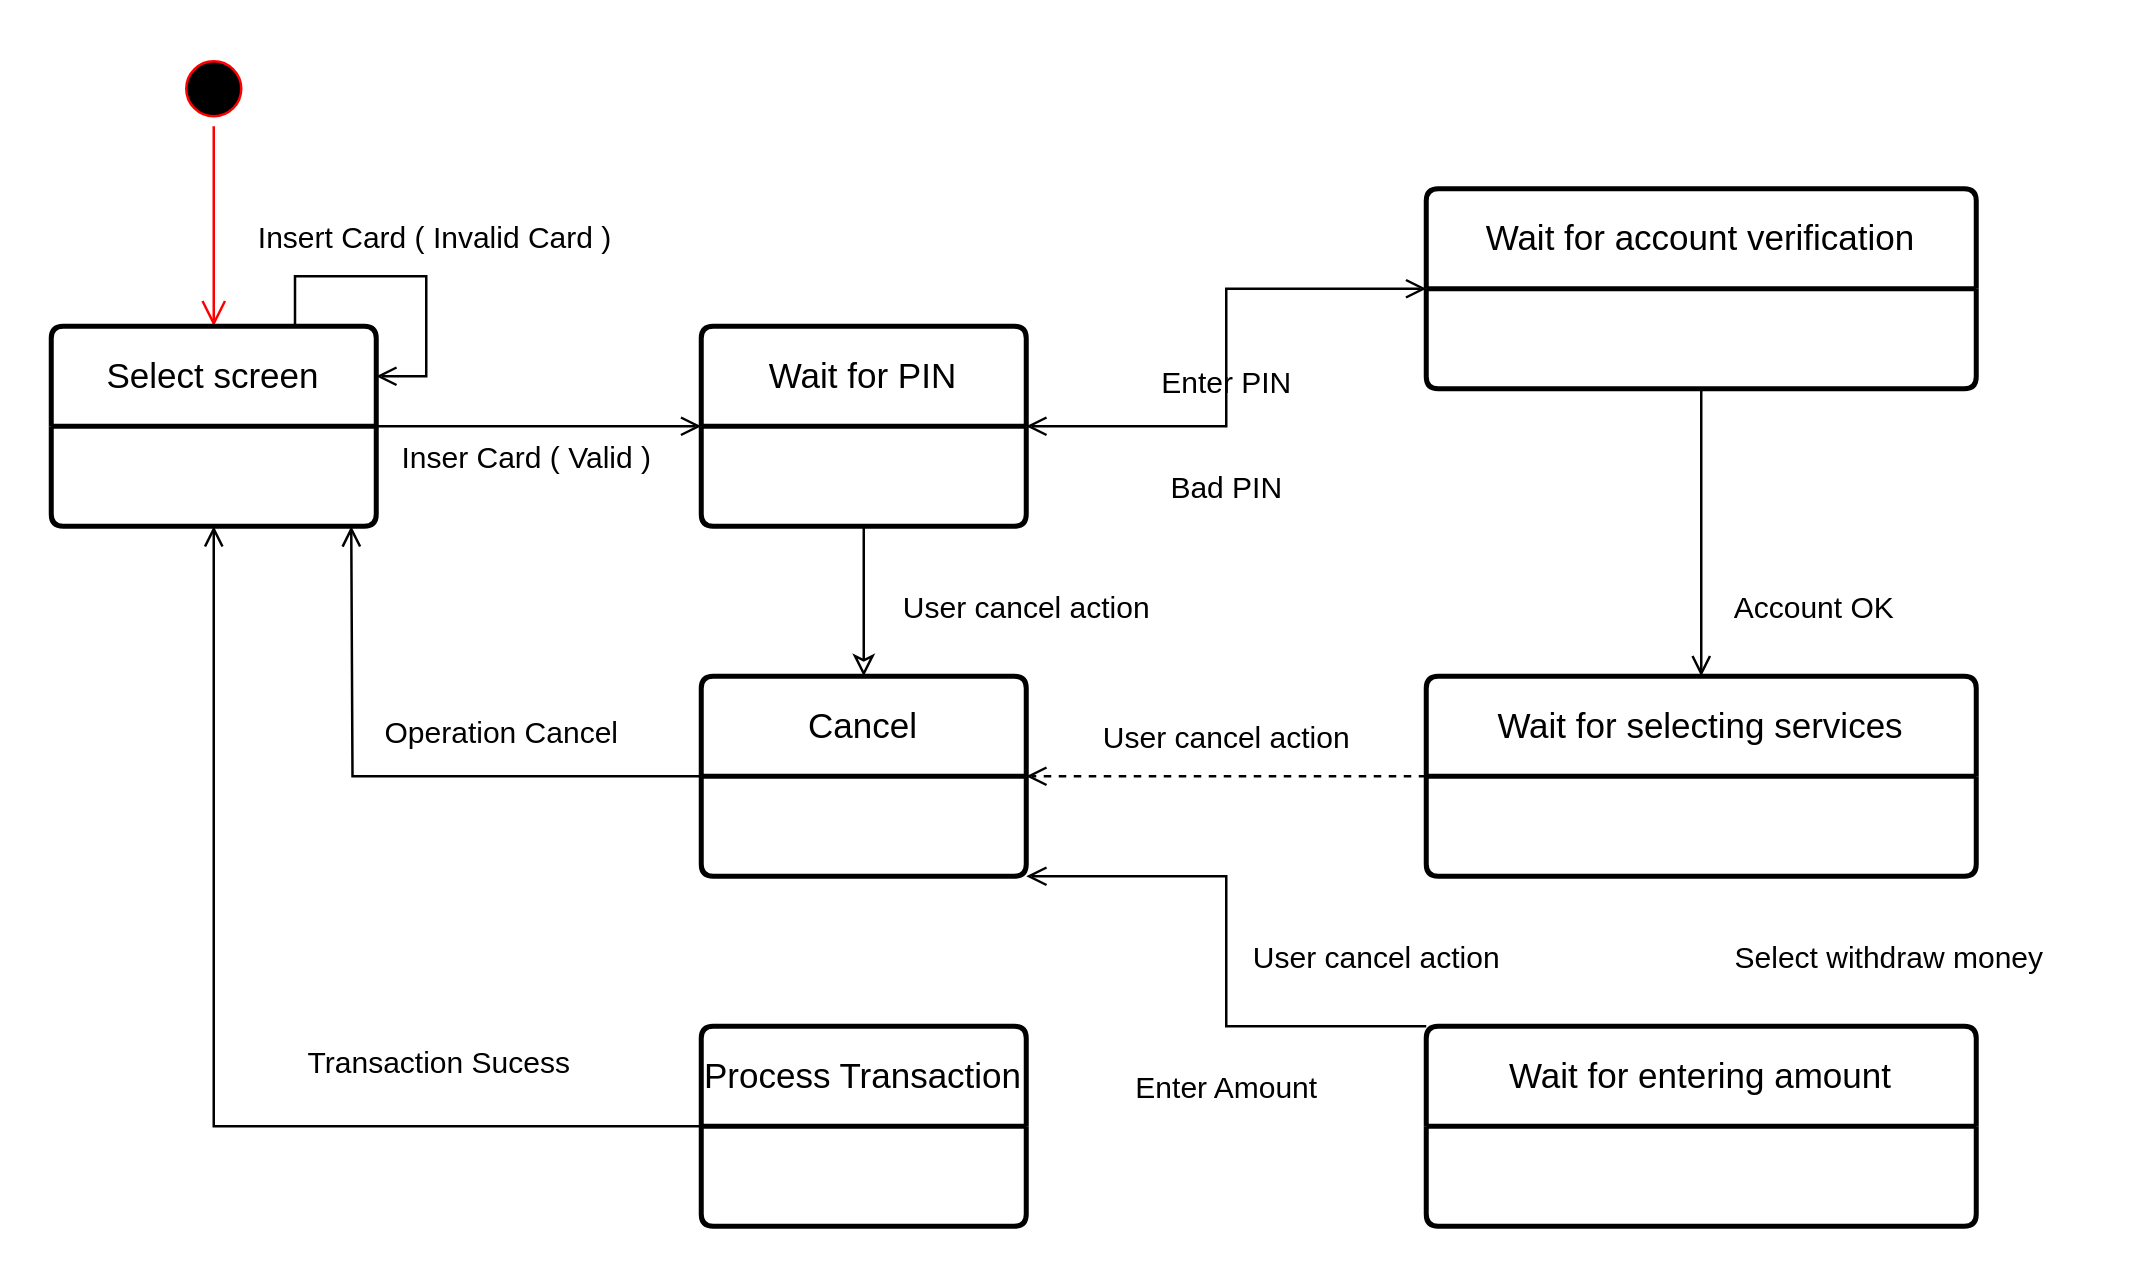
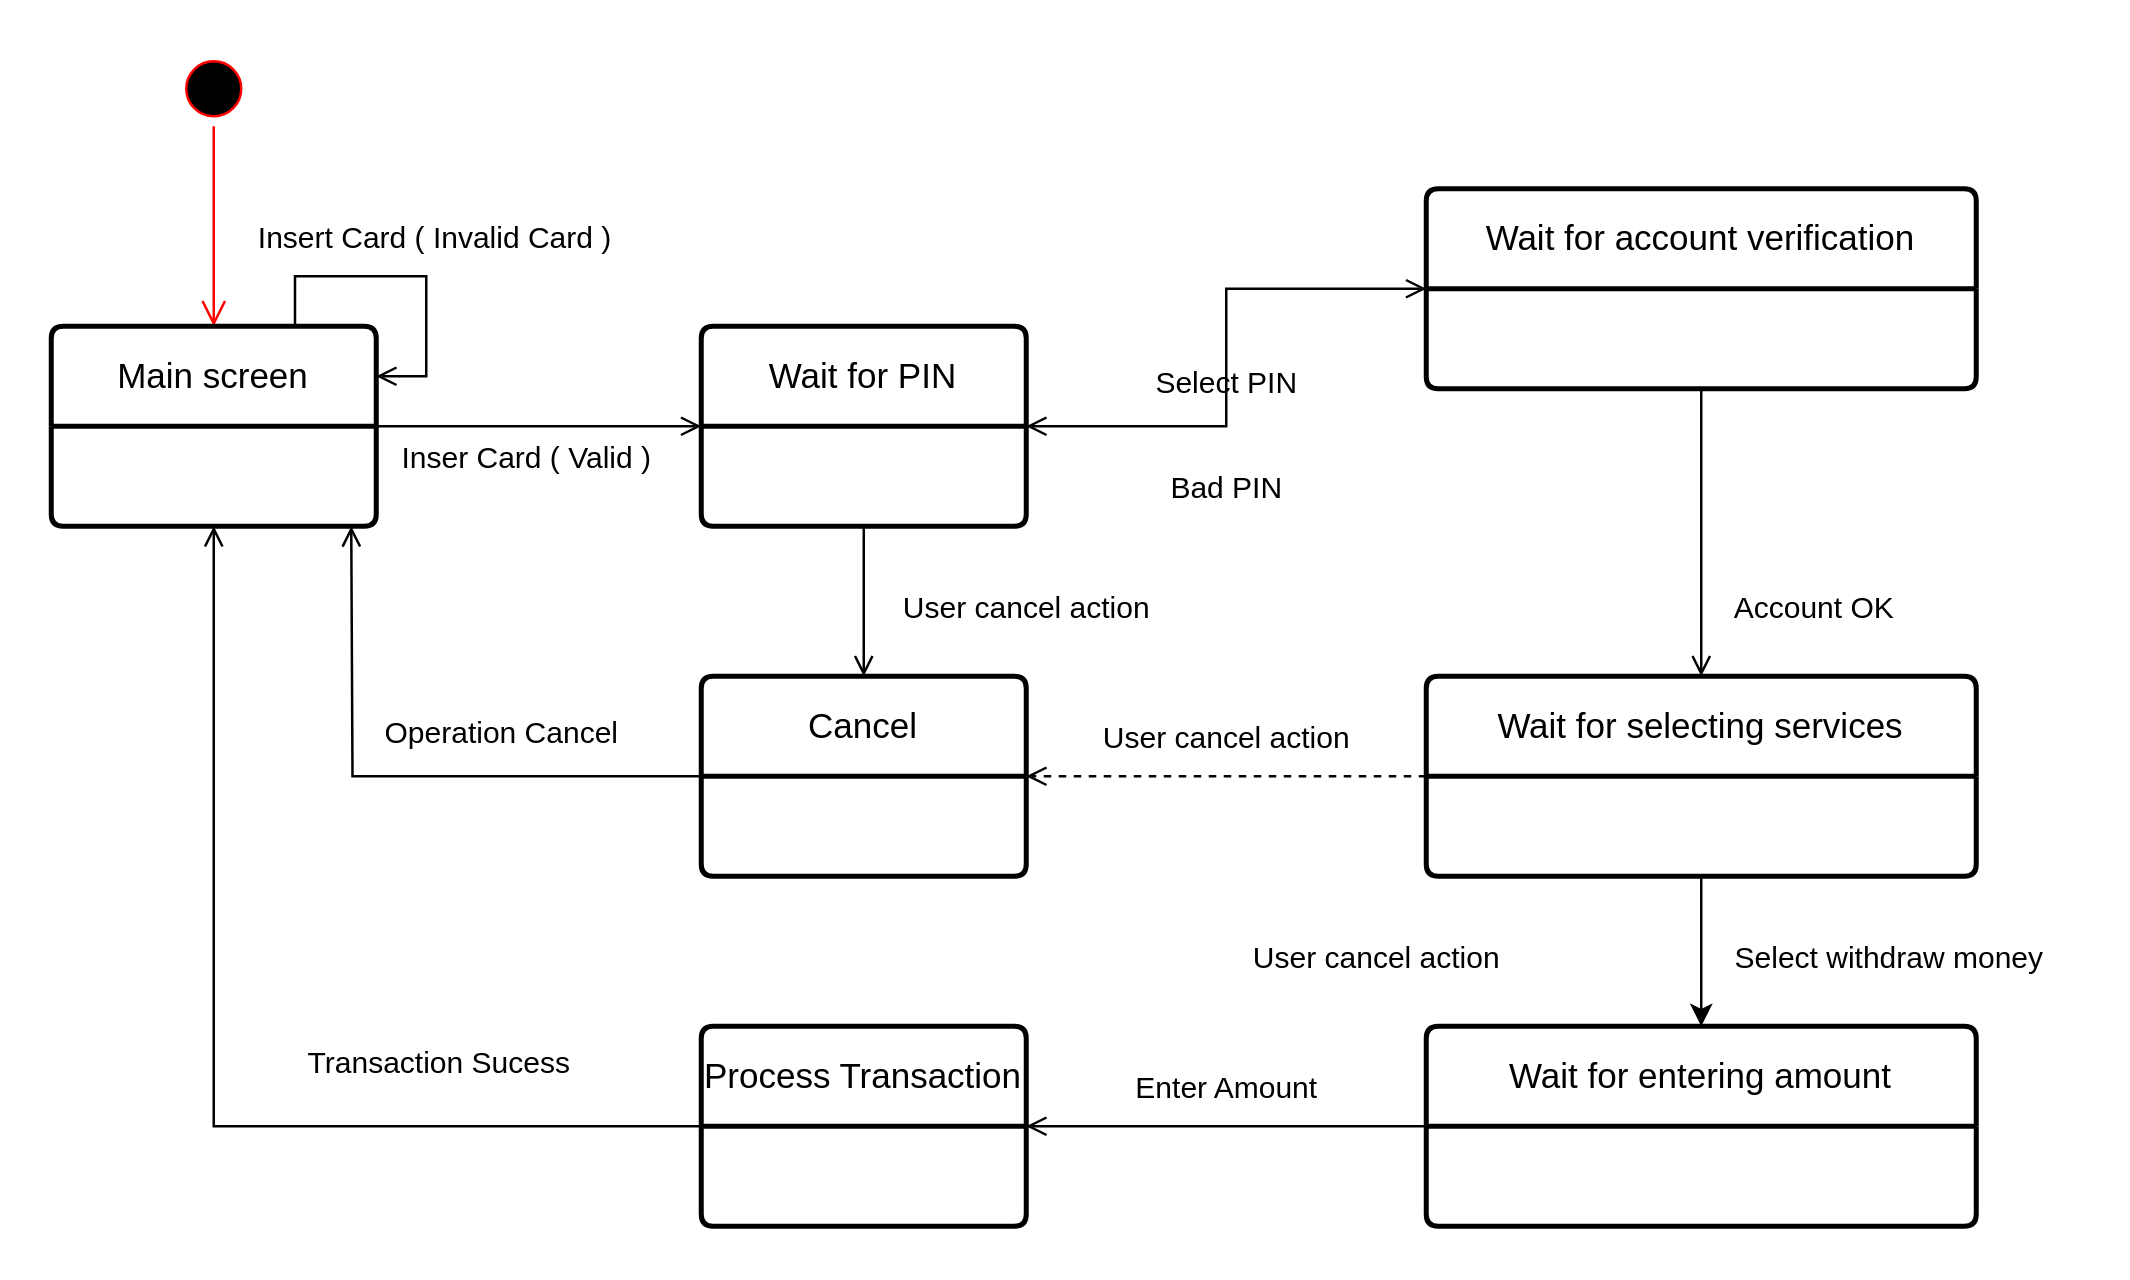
(214, 376) -> (214, 376)
(1228, 384) -> (1228, 384)
(864, 658) -> (864, 663)
none -> (1701, 945)
(1226, 954) -> none
none -> (1227, 1126)
